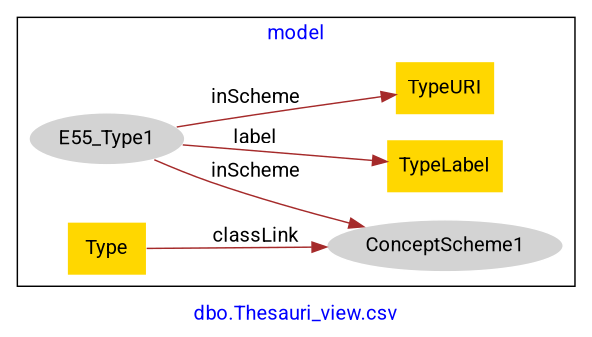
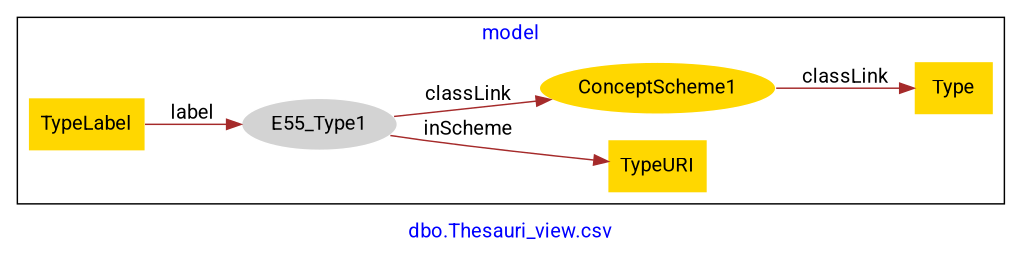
(277, 153) -> (186, 124)
(256, 171) -> (468, 95)
(445, 246) -> (658, 88)
(229, 248) -> (838, 88)
